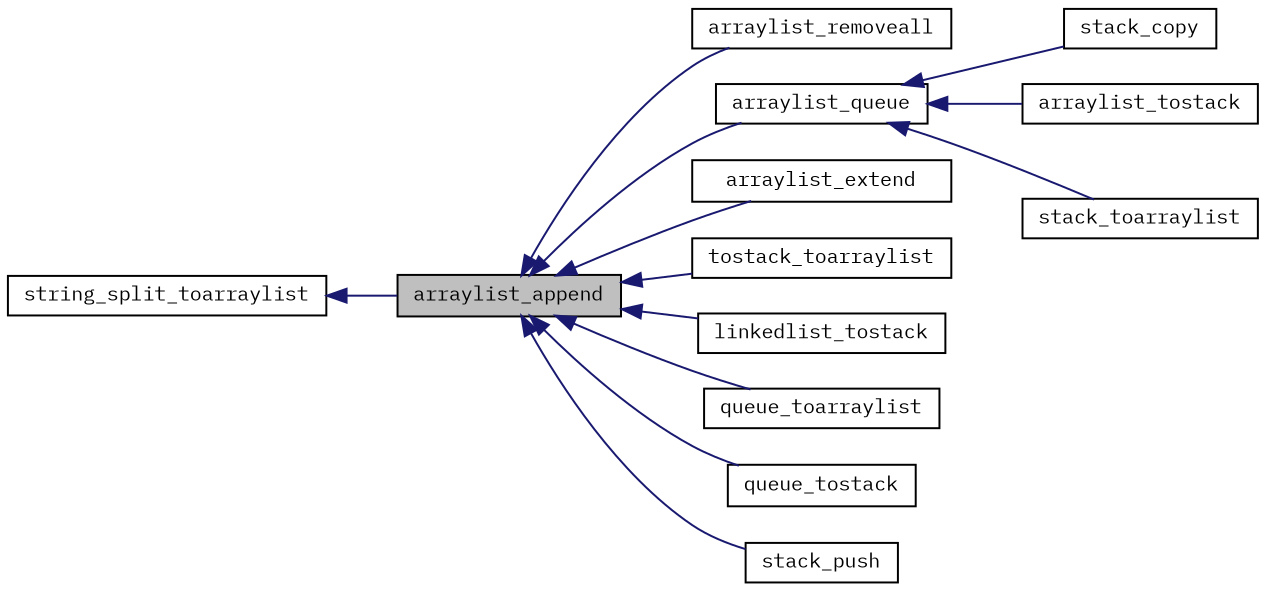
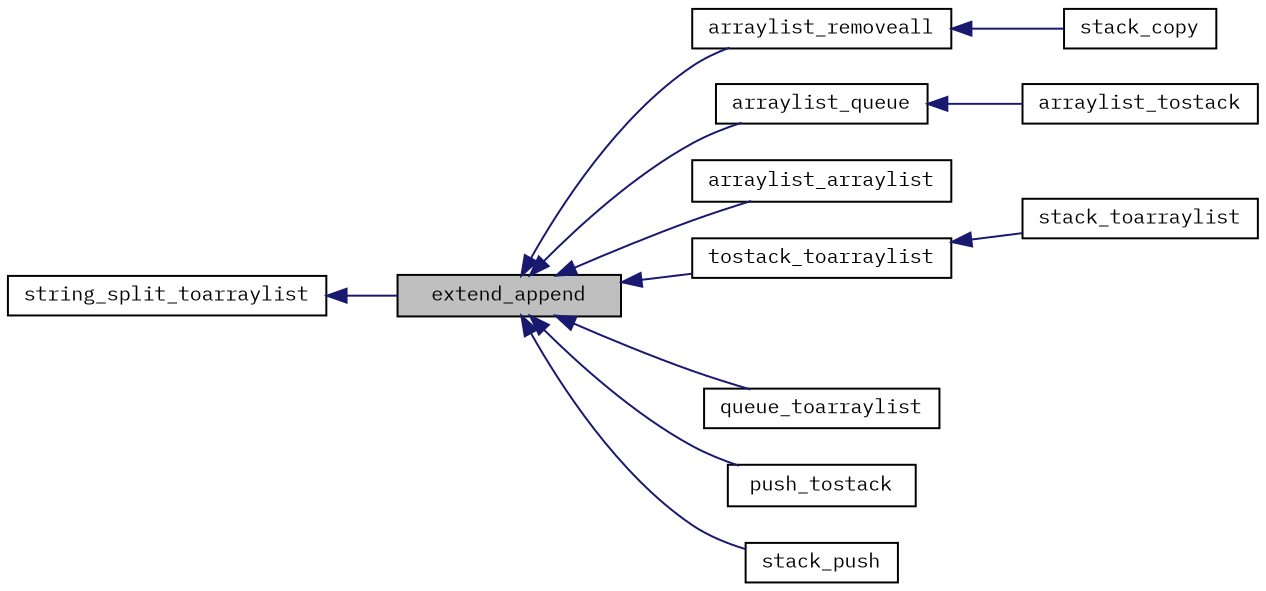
(993, 63) -> (1018, 29)
(1001, 162) -> (997, 236)
(822, 181) -> (822, 181)
(509, 296) -> (509, 296)
(822, 333) -> none
(822, 486) -> (822, 486)
